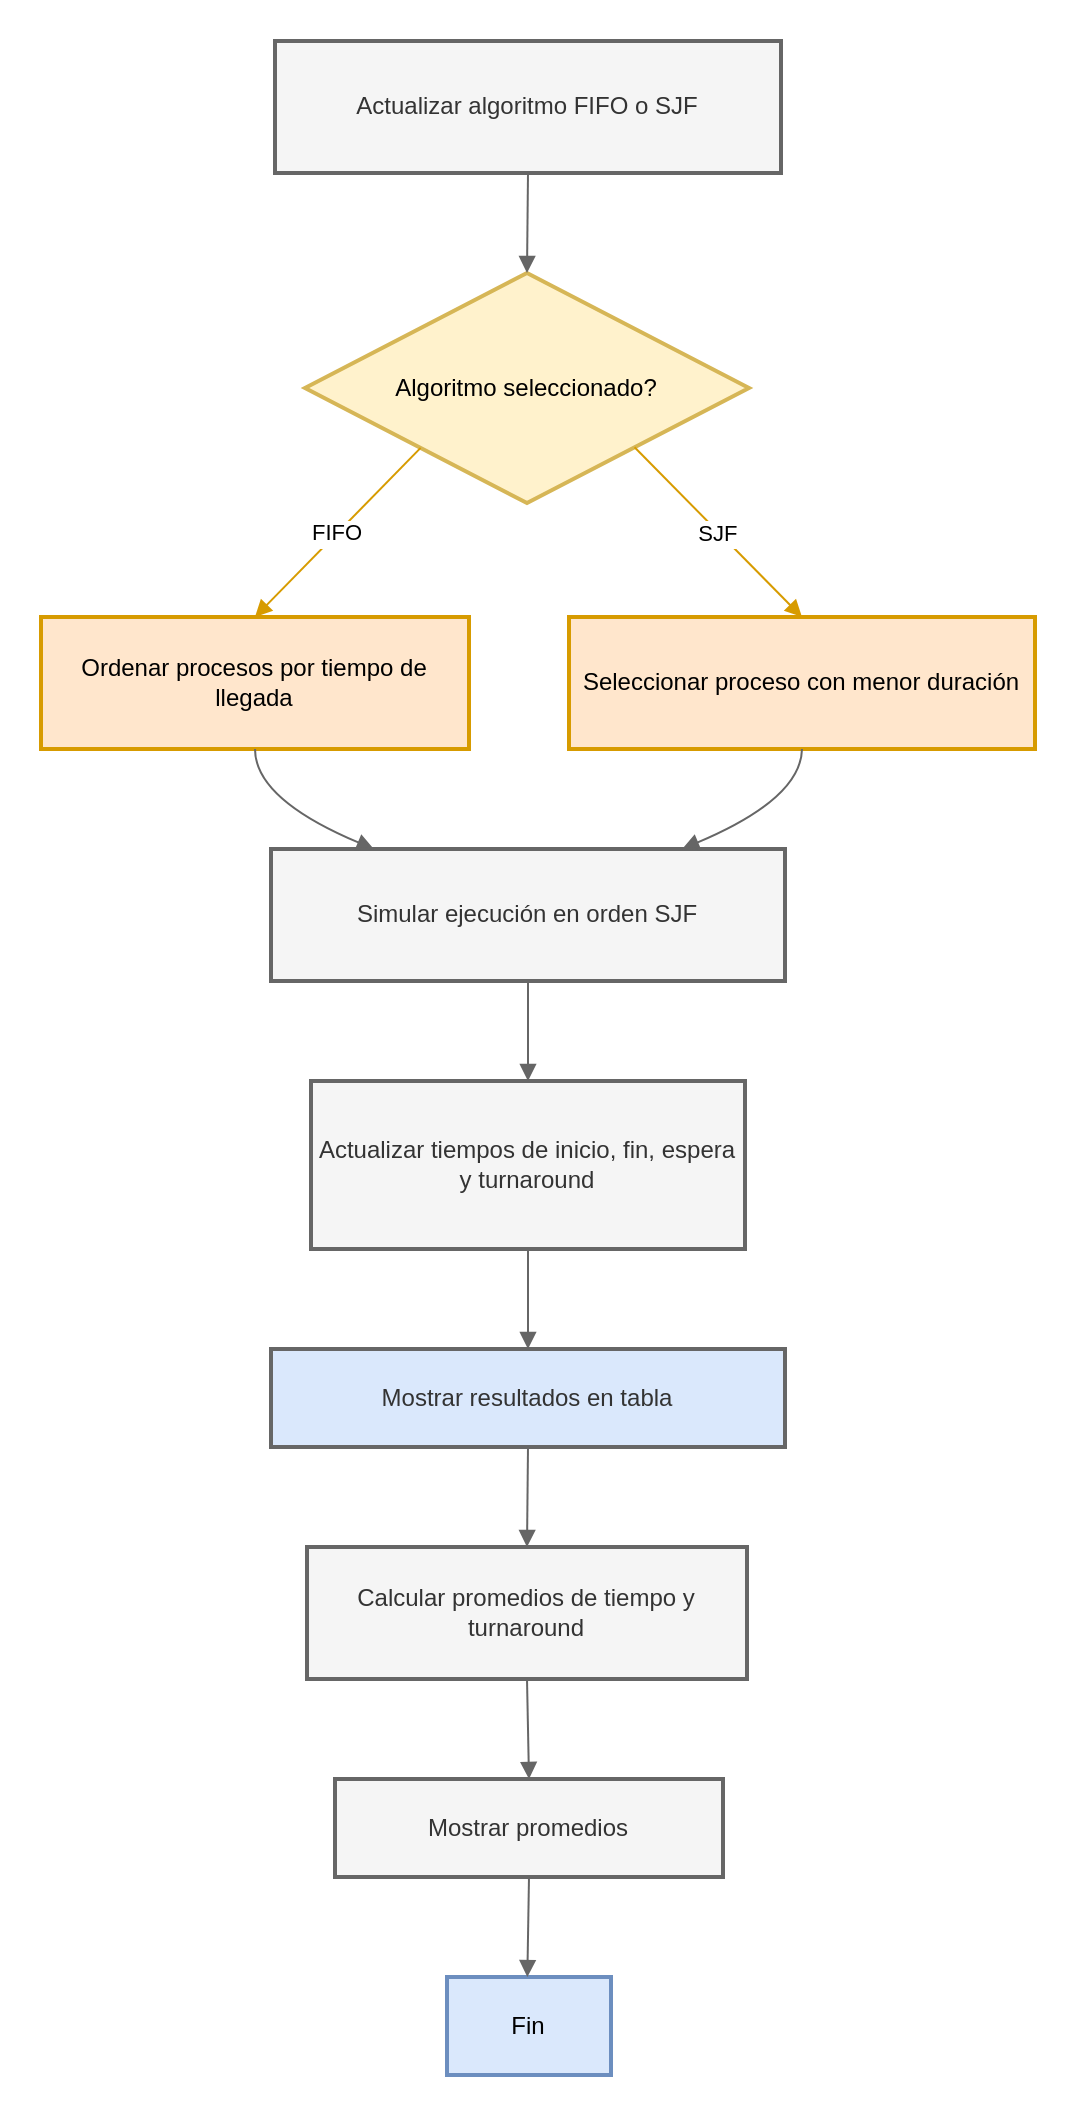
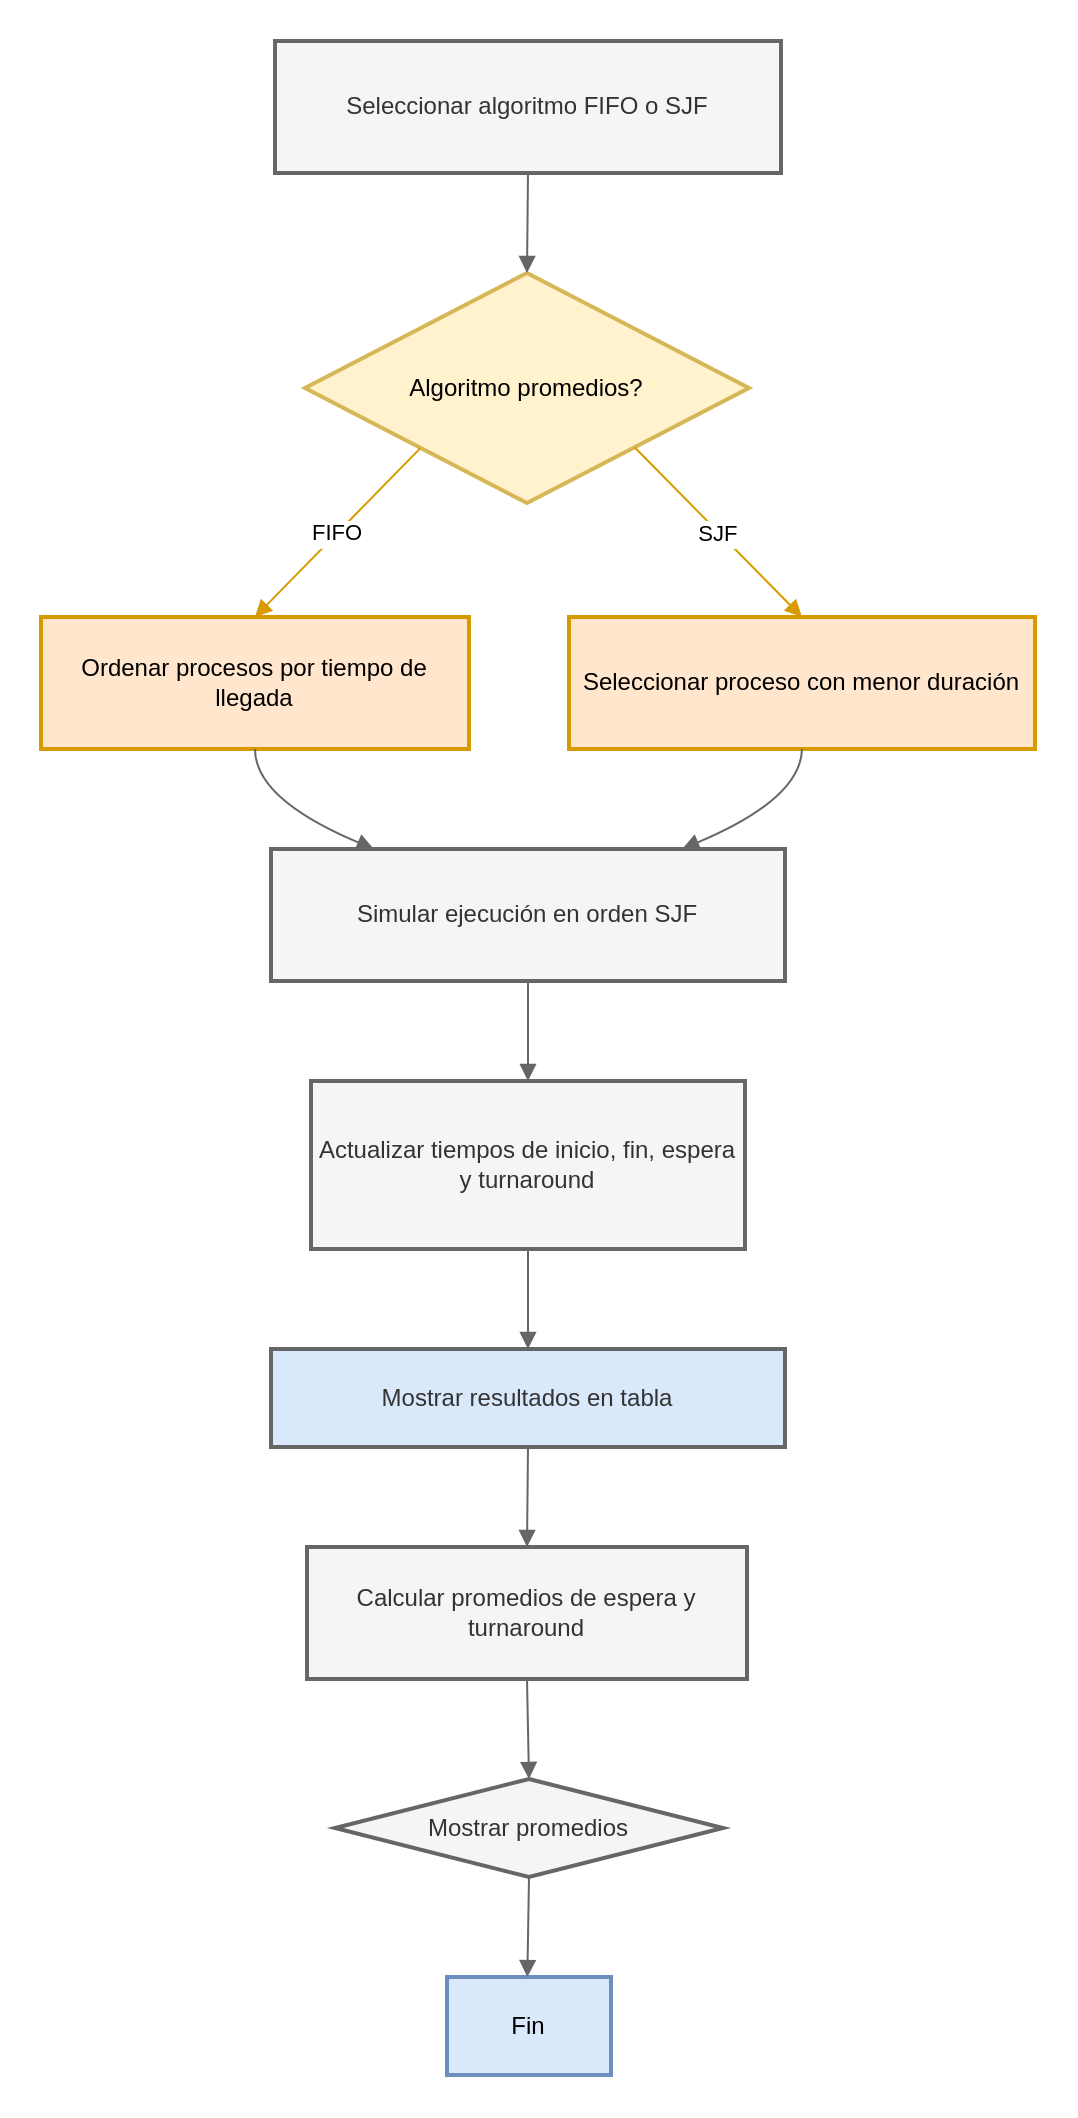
(528, 107) -> (528, 107)
(527, 389) -> (527, 389)
(527, 1613) -> (527, 1613)
(529, 1828) -> (529, 1828)
